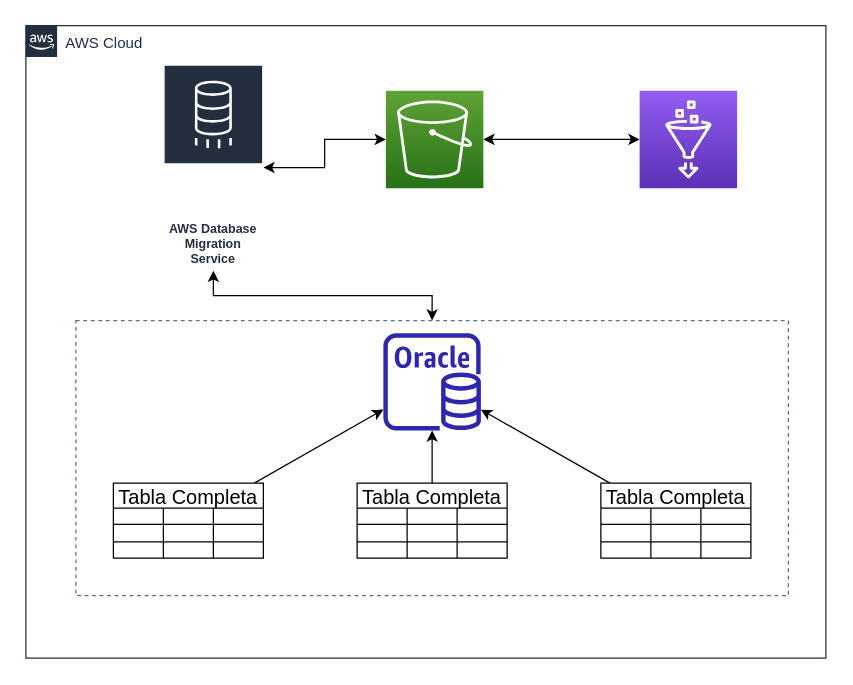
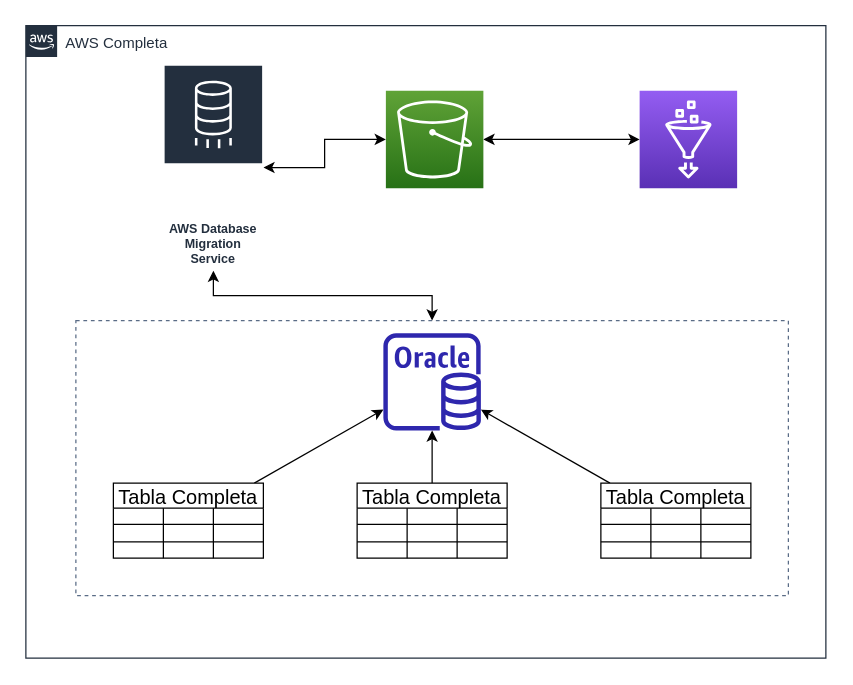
(100, 43) -> (112, 43)
